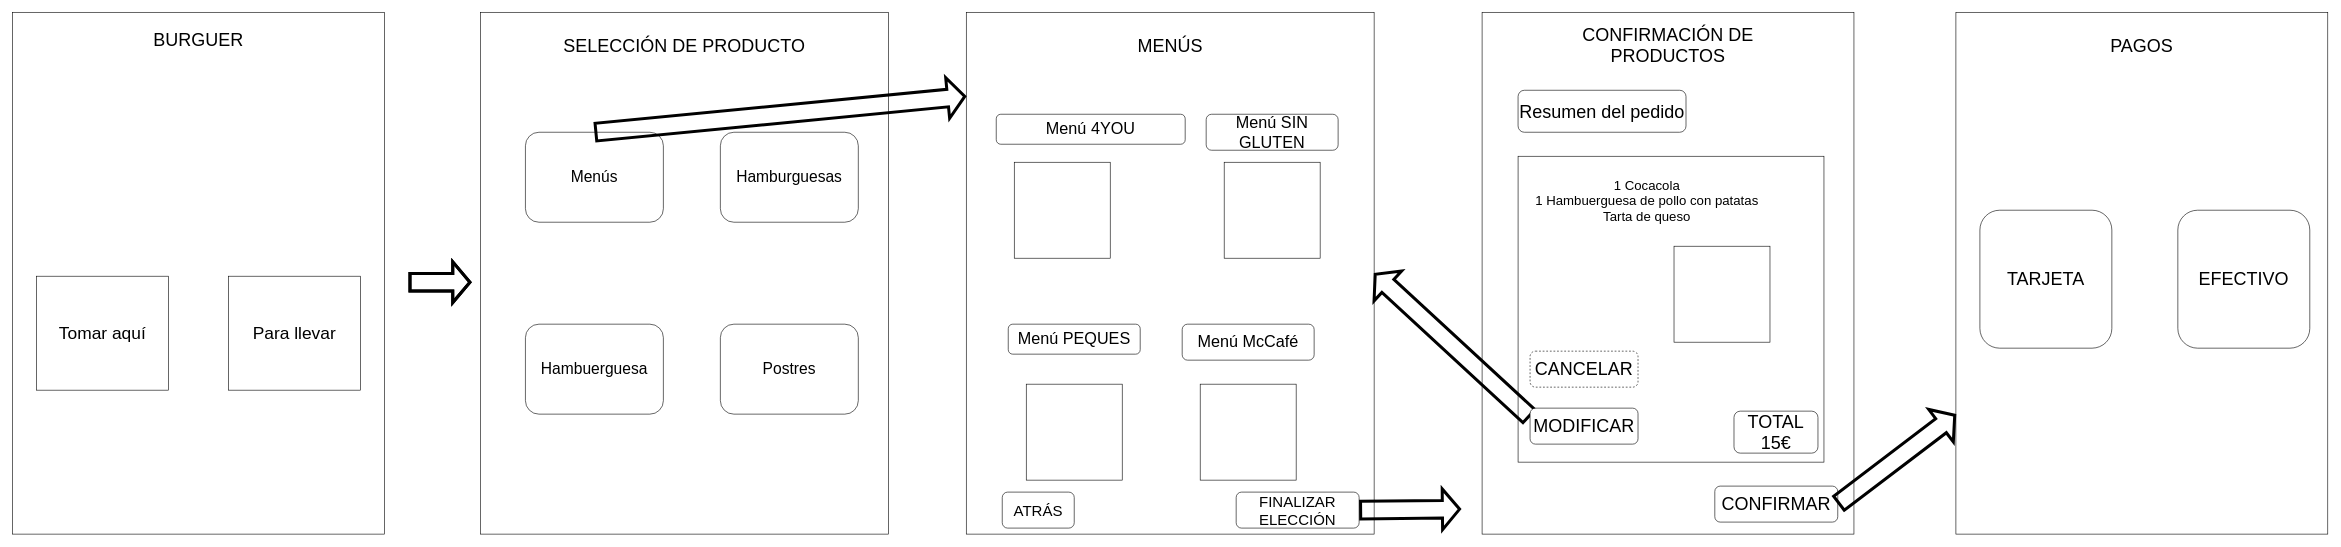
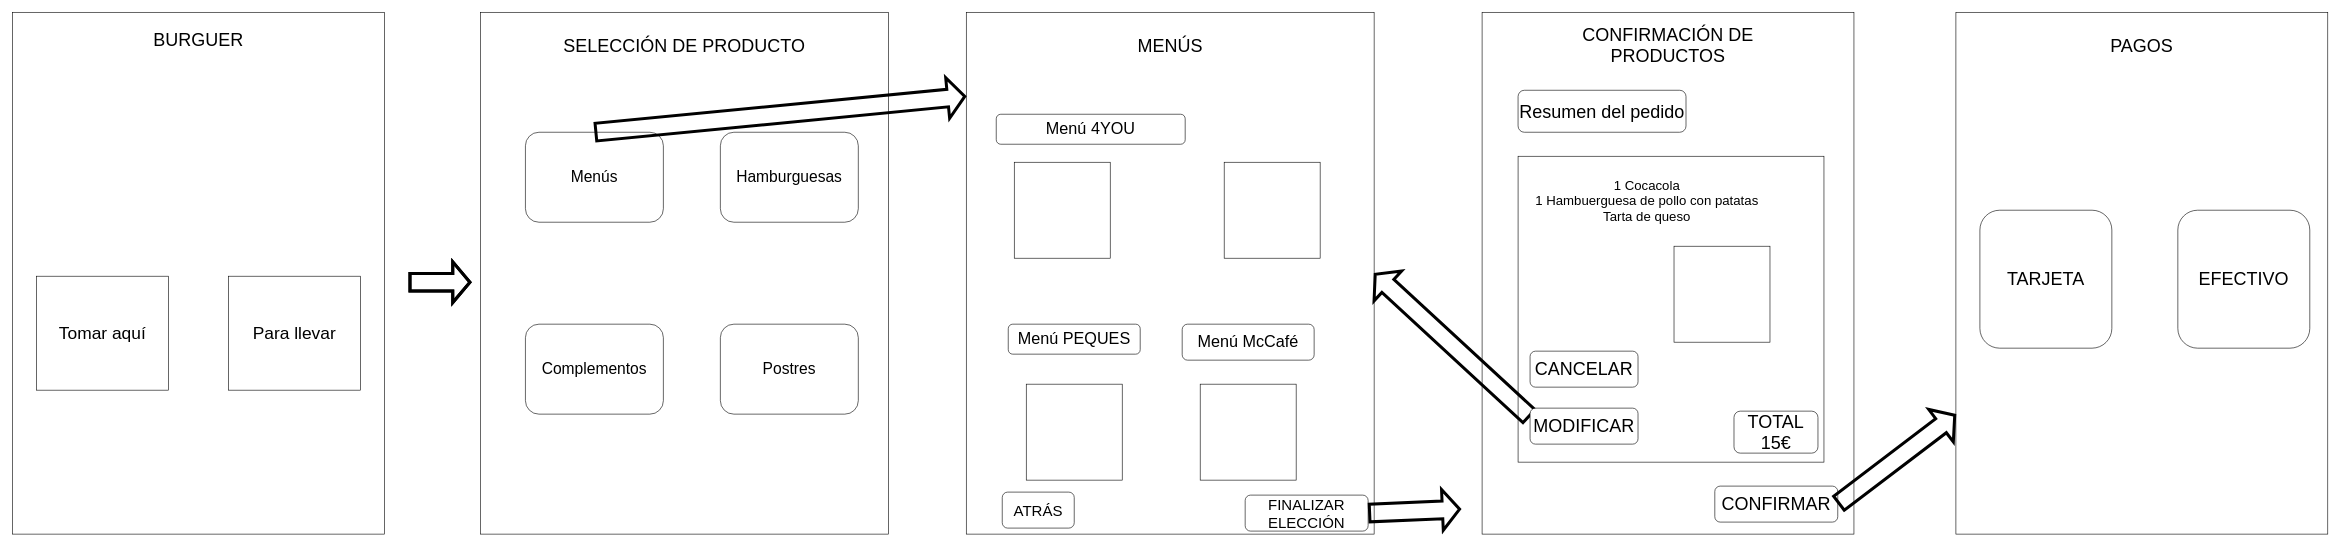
(1272, 132) -> none
(594, 369) -> (594, 369)
(1584, 369) -> (1584, 369)
(1298, 510) -> (1307, 513)
